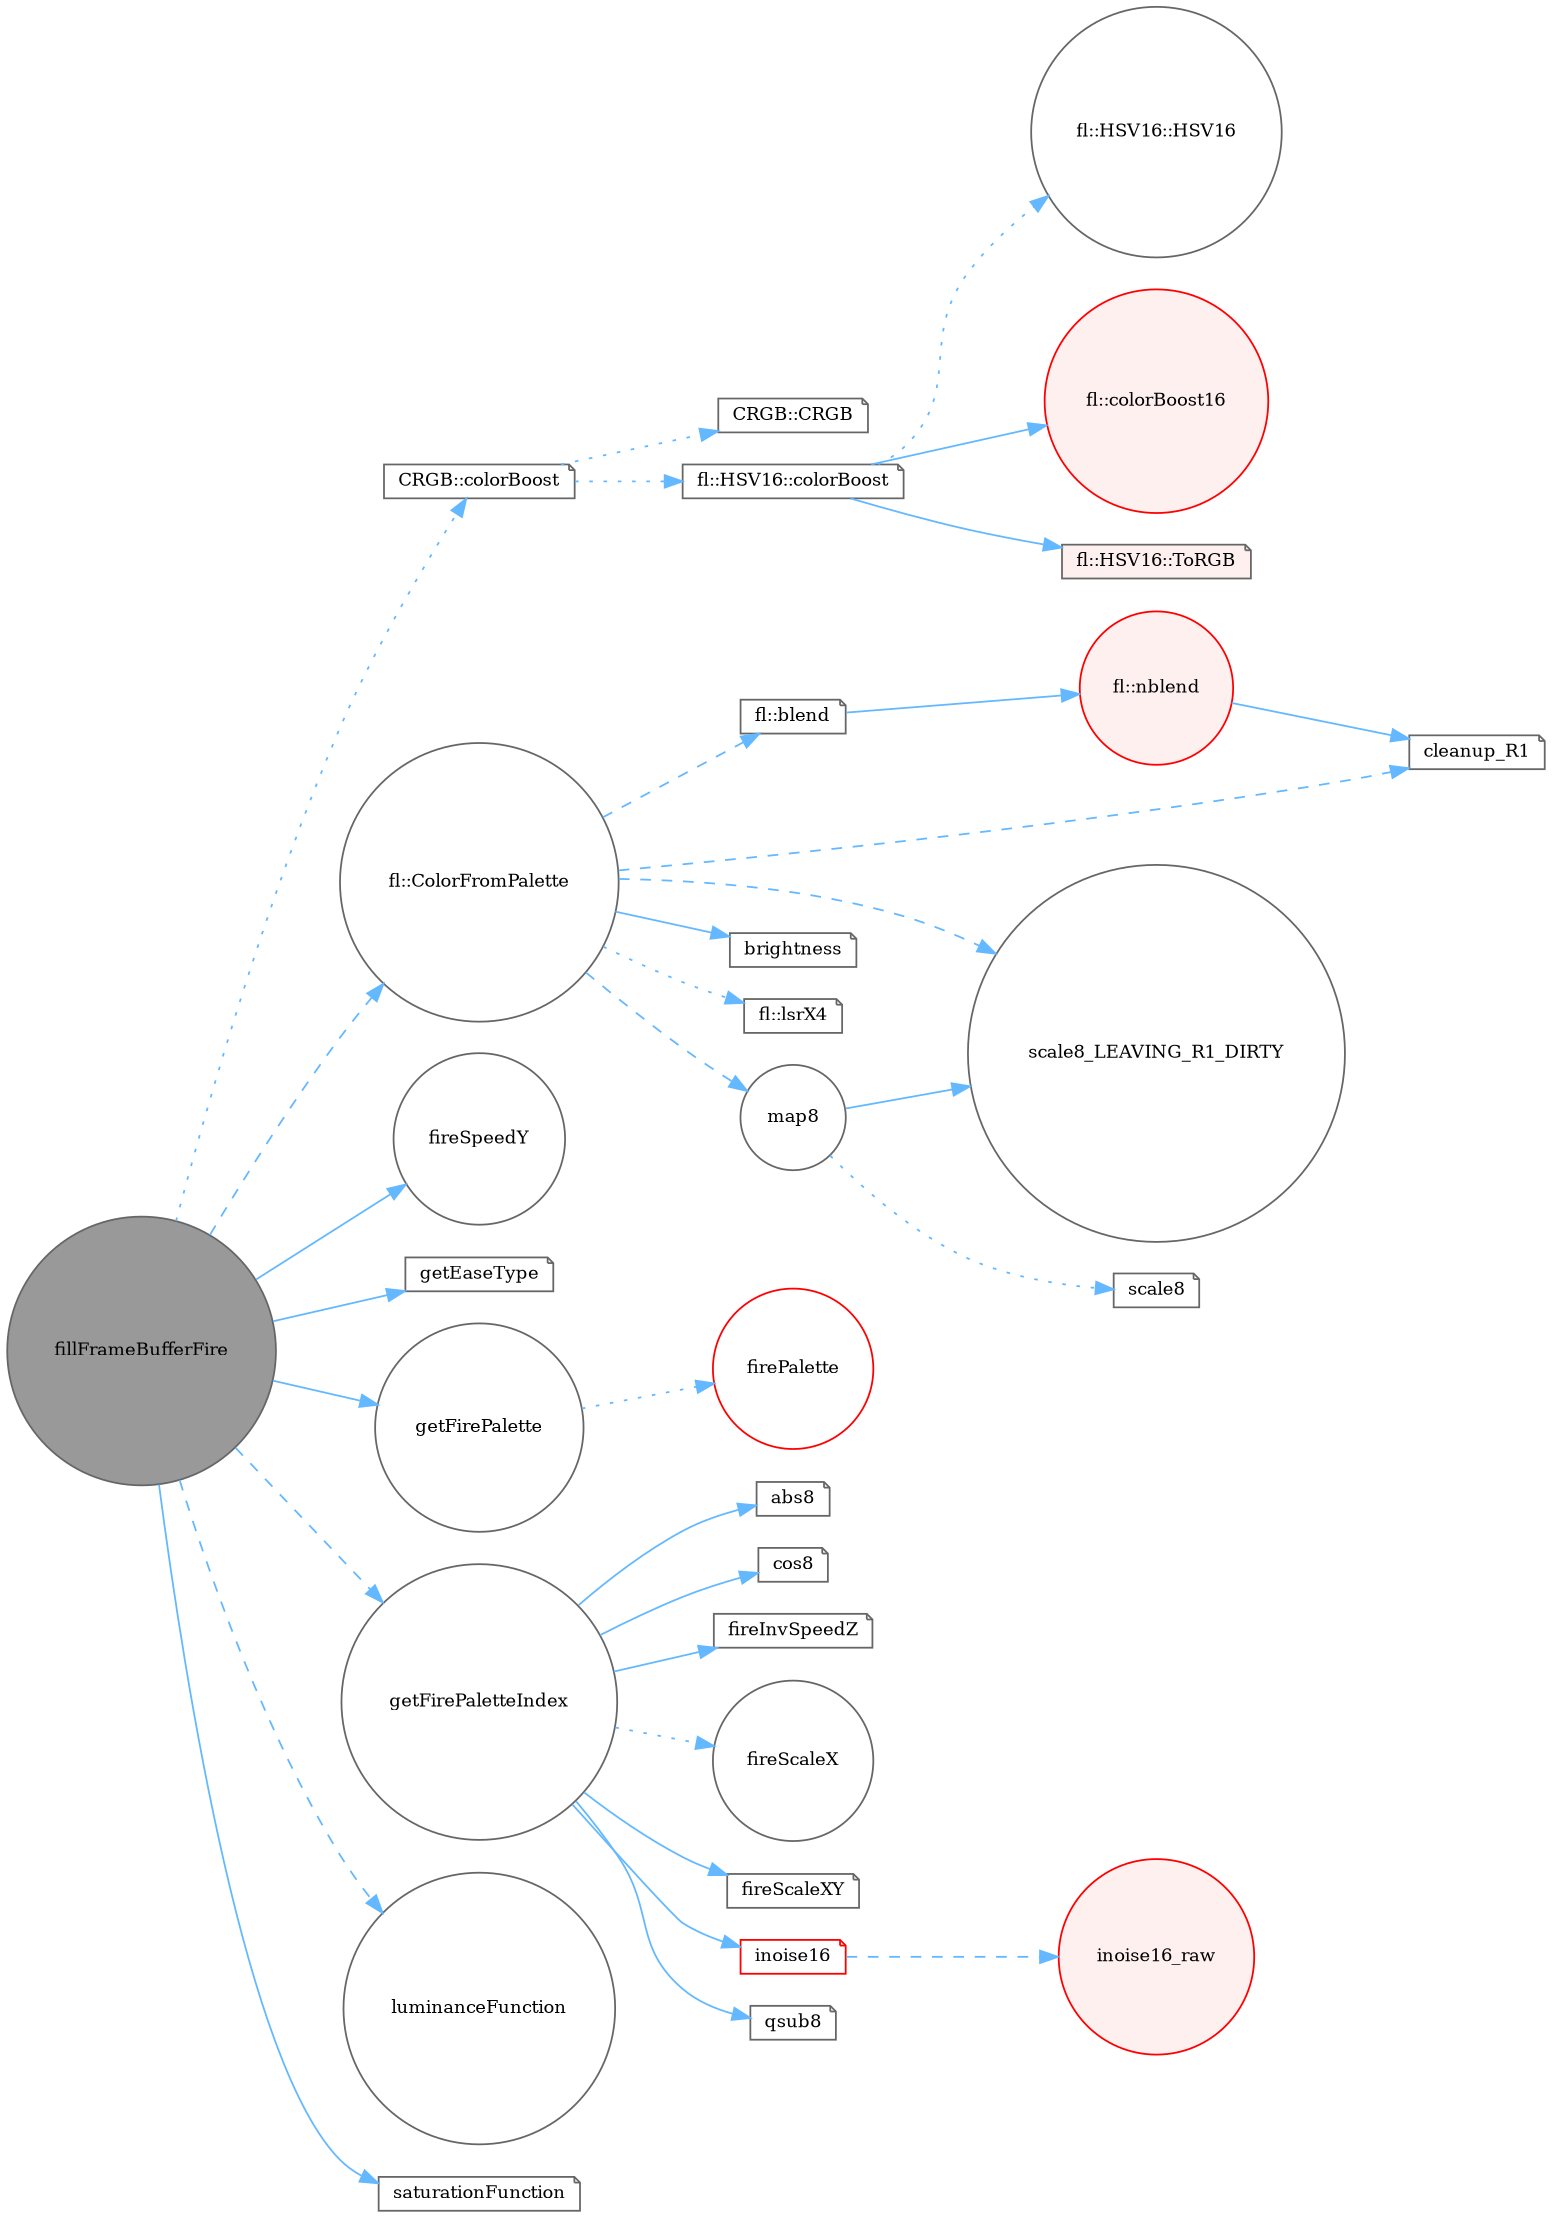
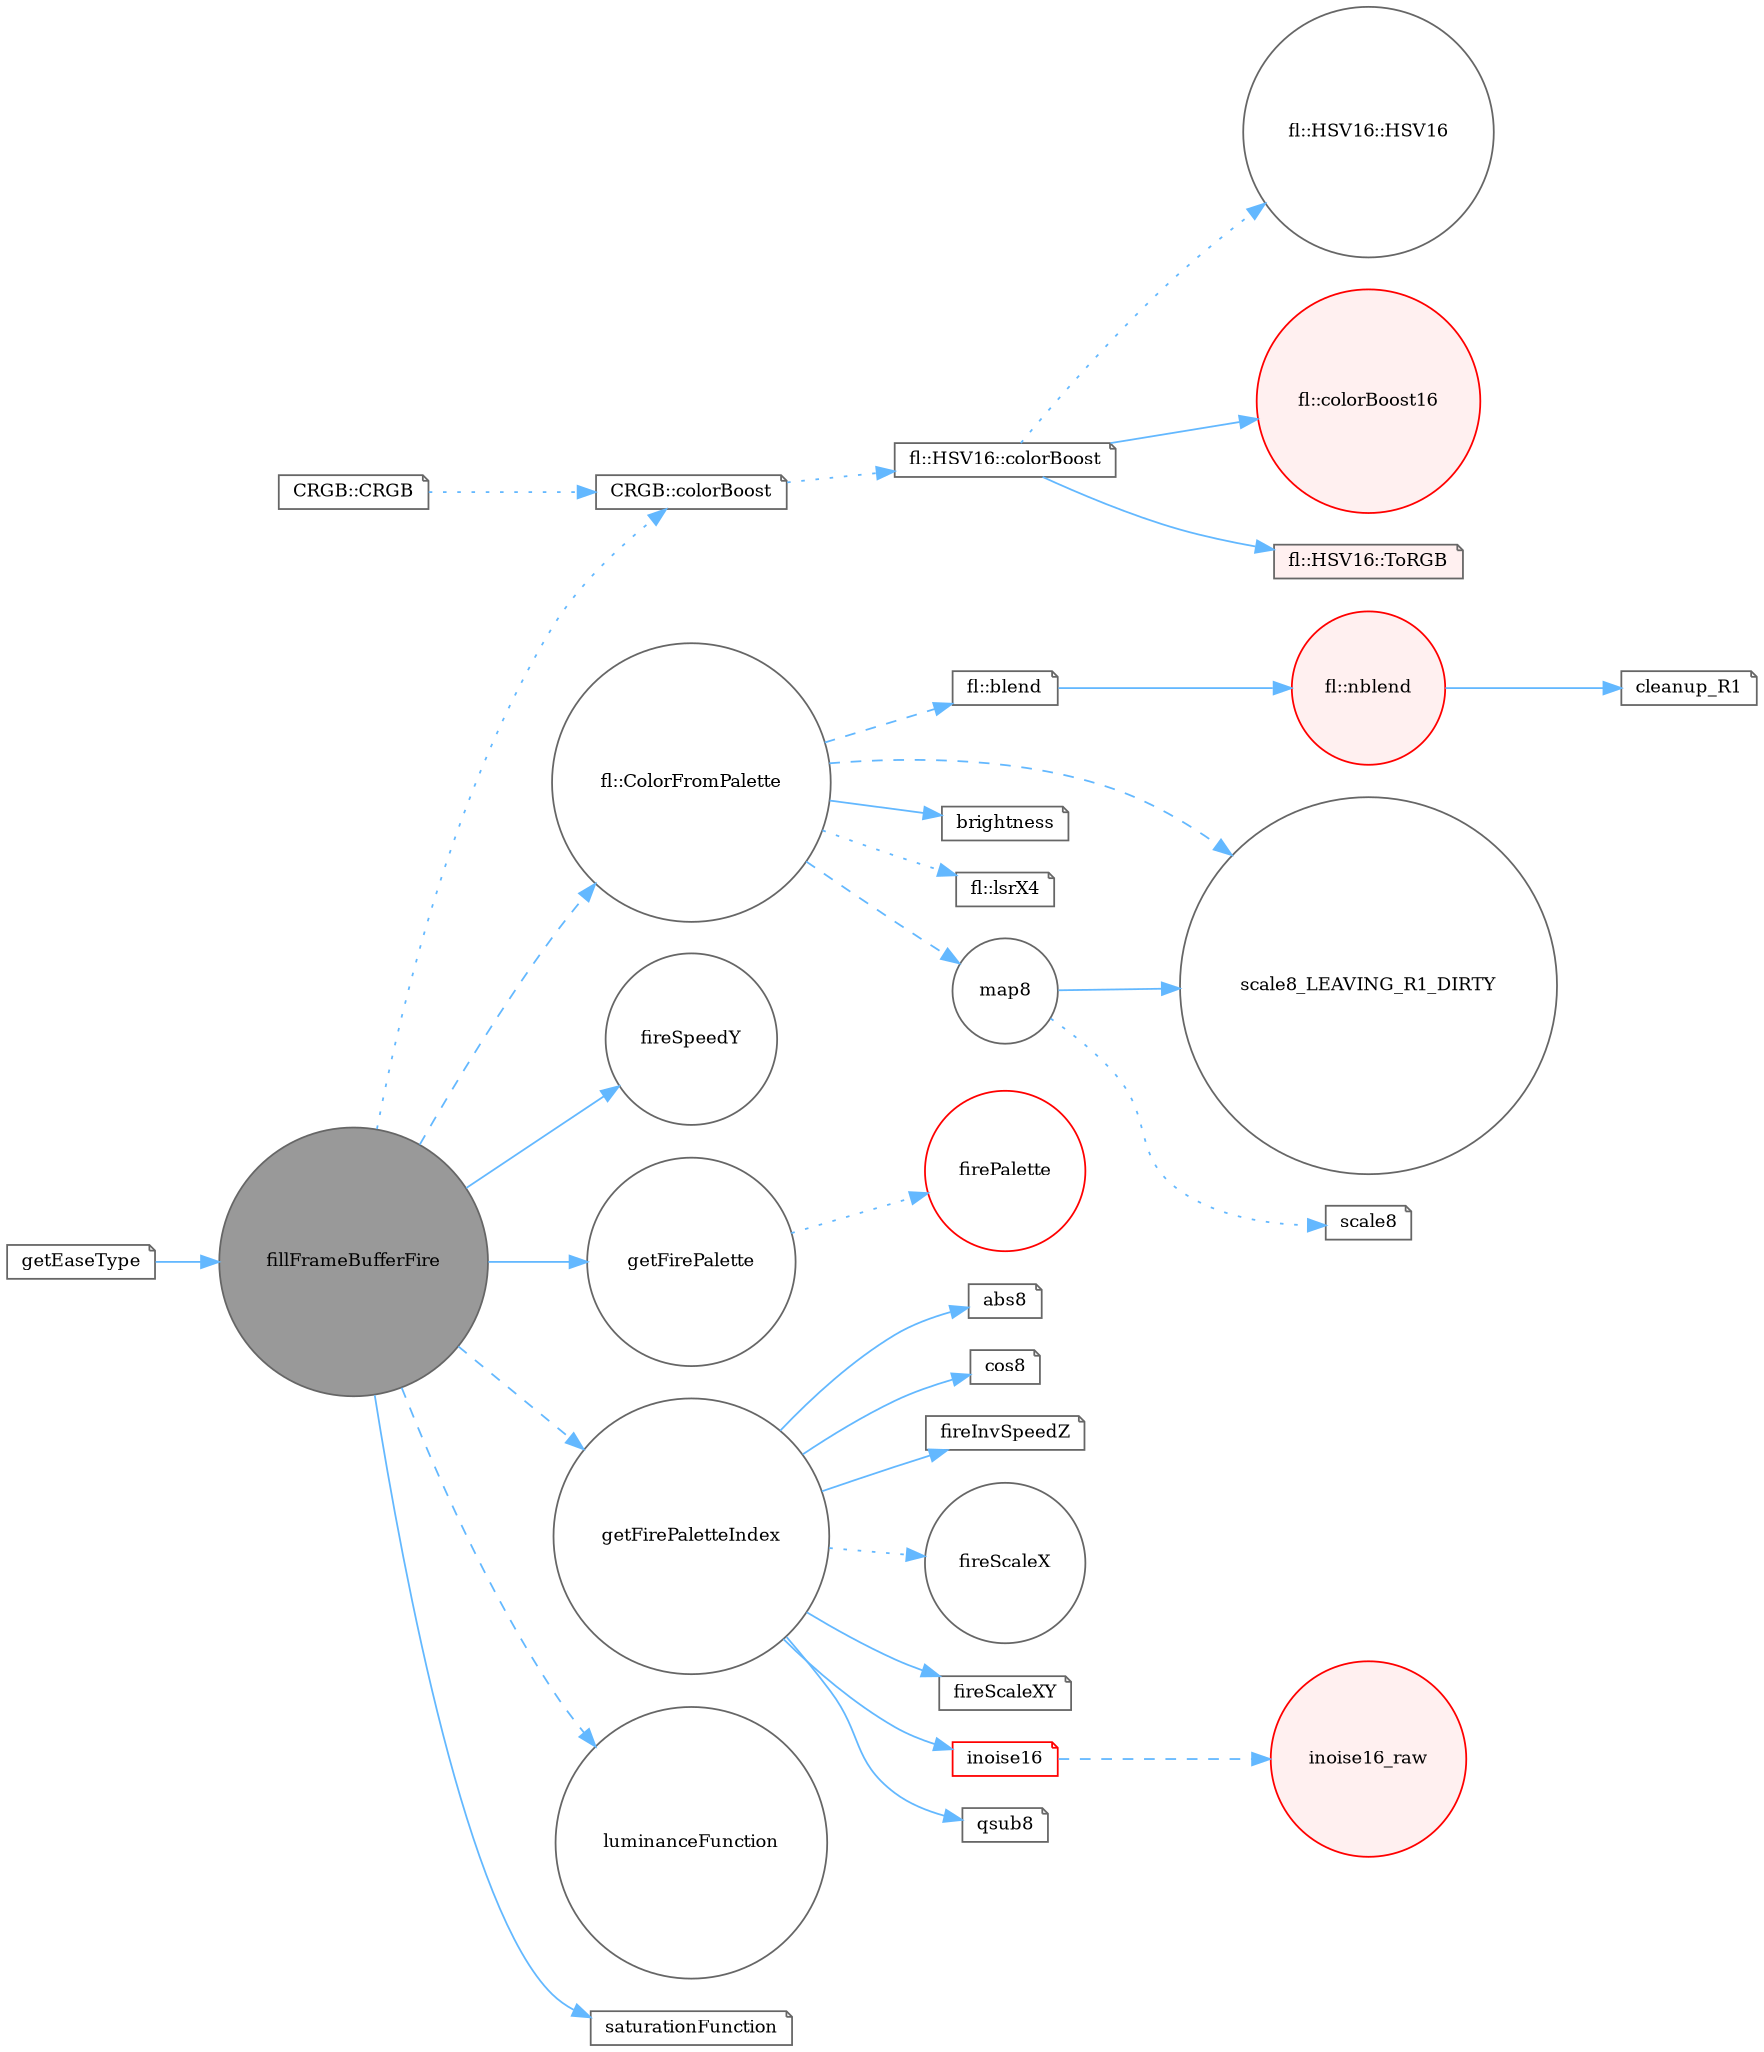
(631, 450) -> (503, 492)
(1006, 829) -> none
(330, 1308) -> (178, 1262)
